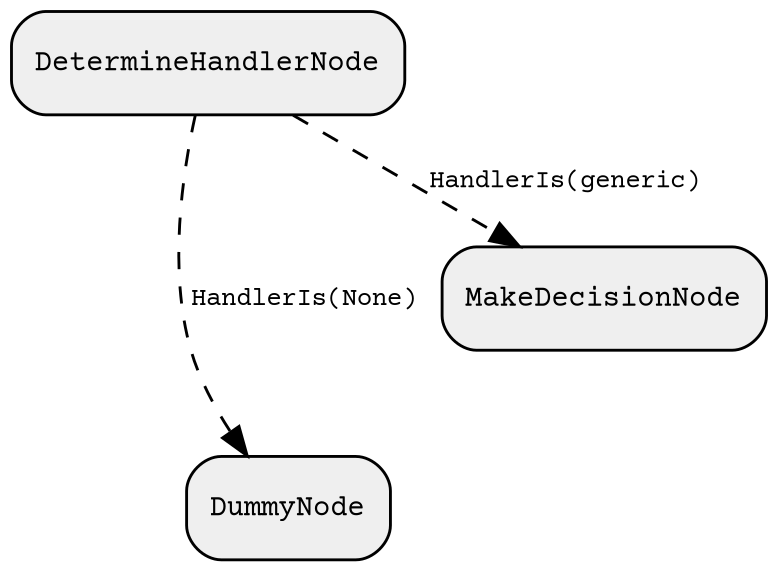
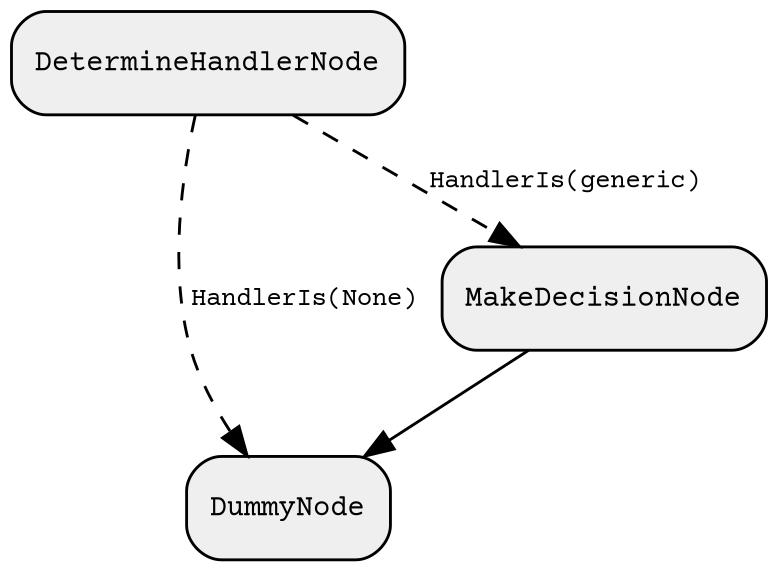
none -> (459, 395)
